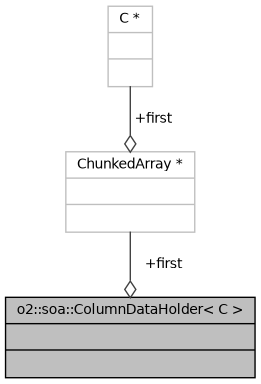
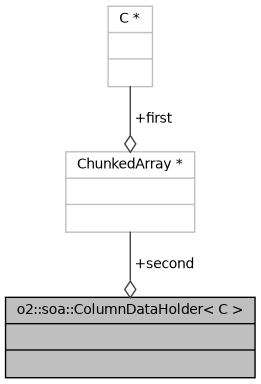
(162, 265) -> (162, 265)
